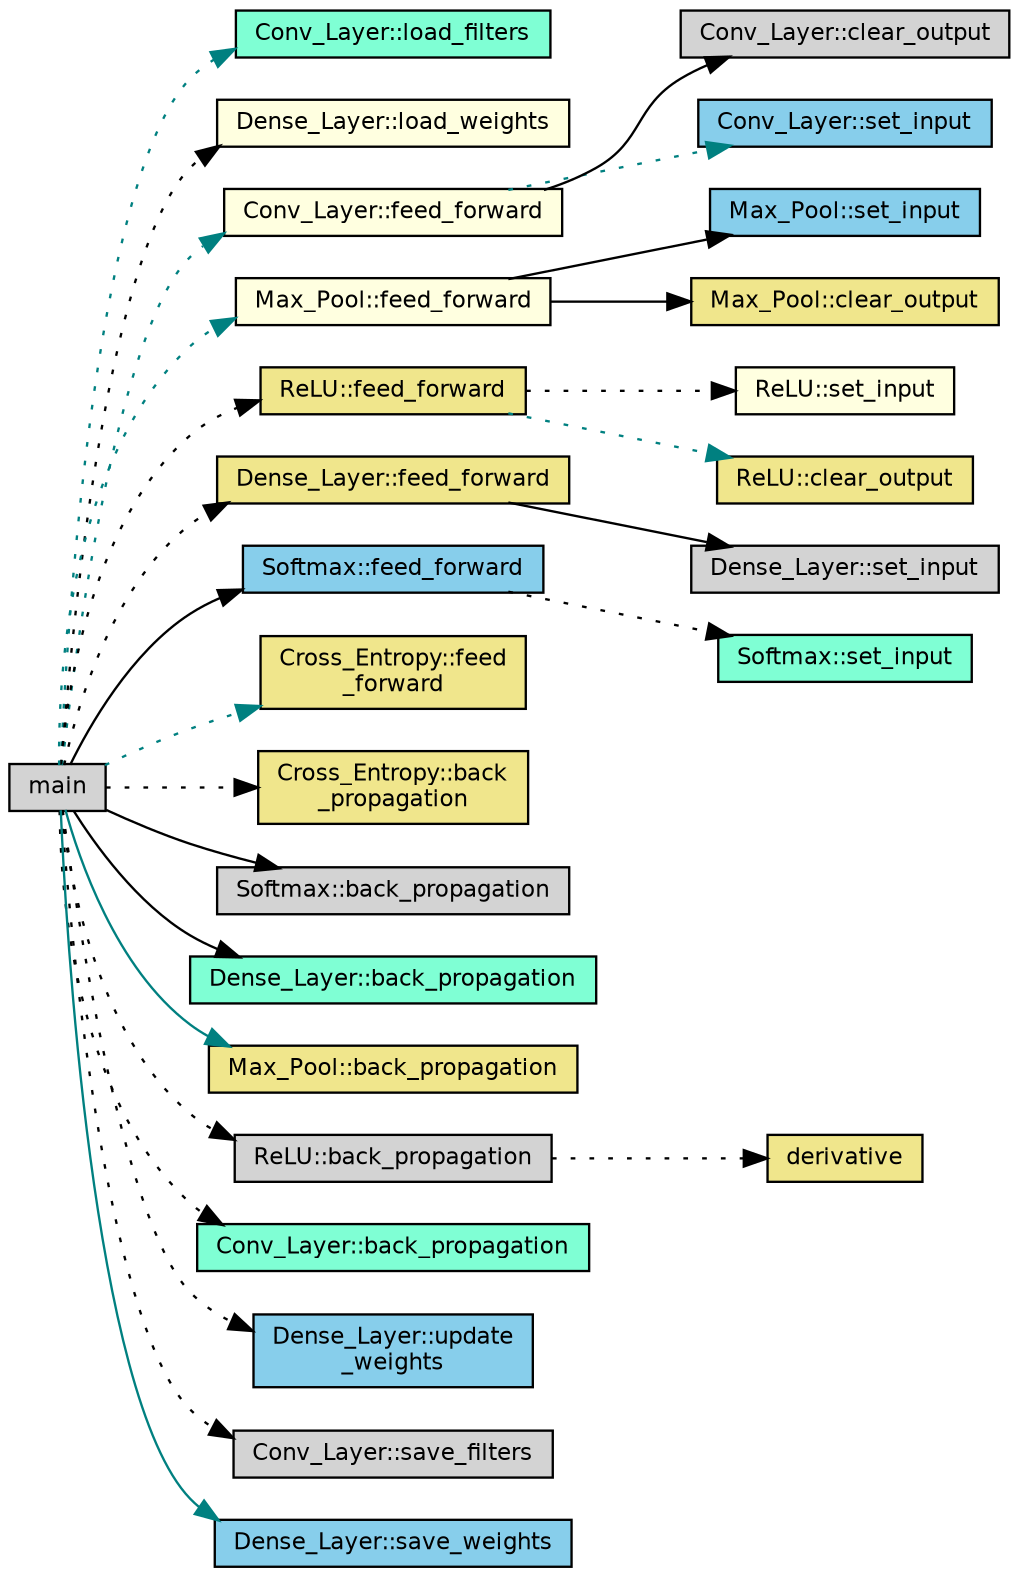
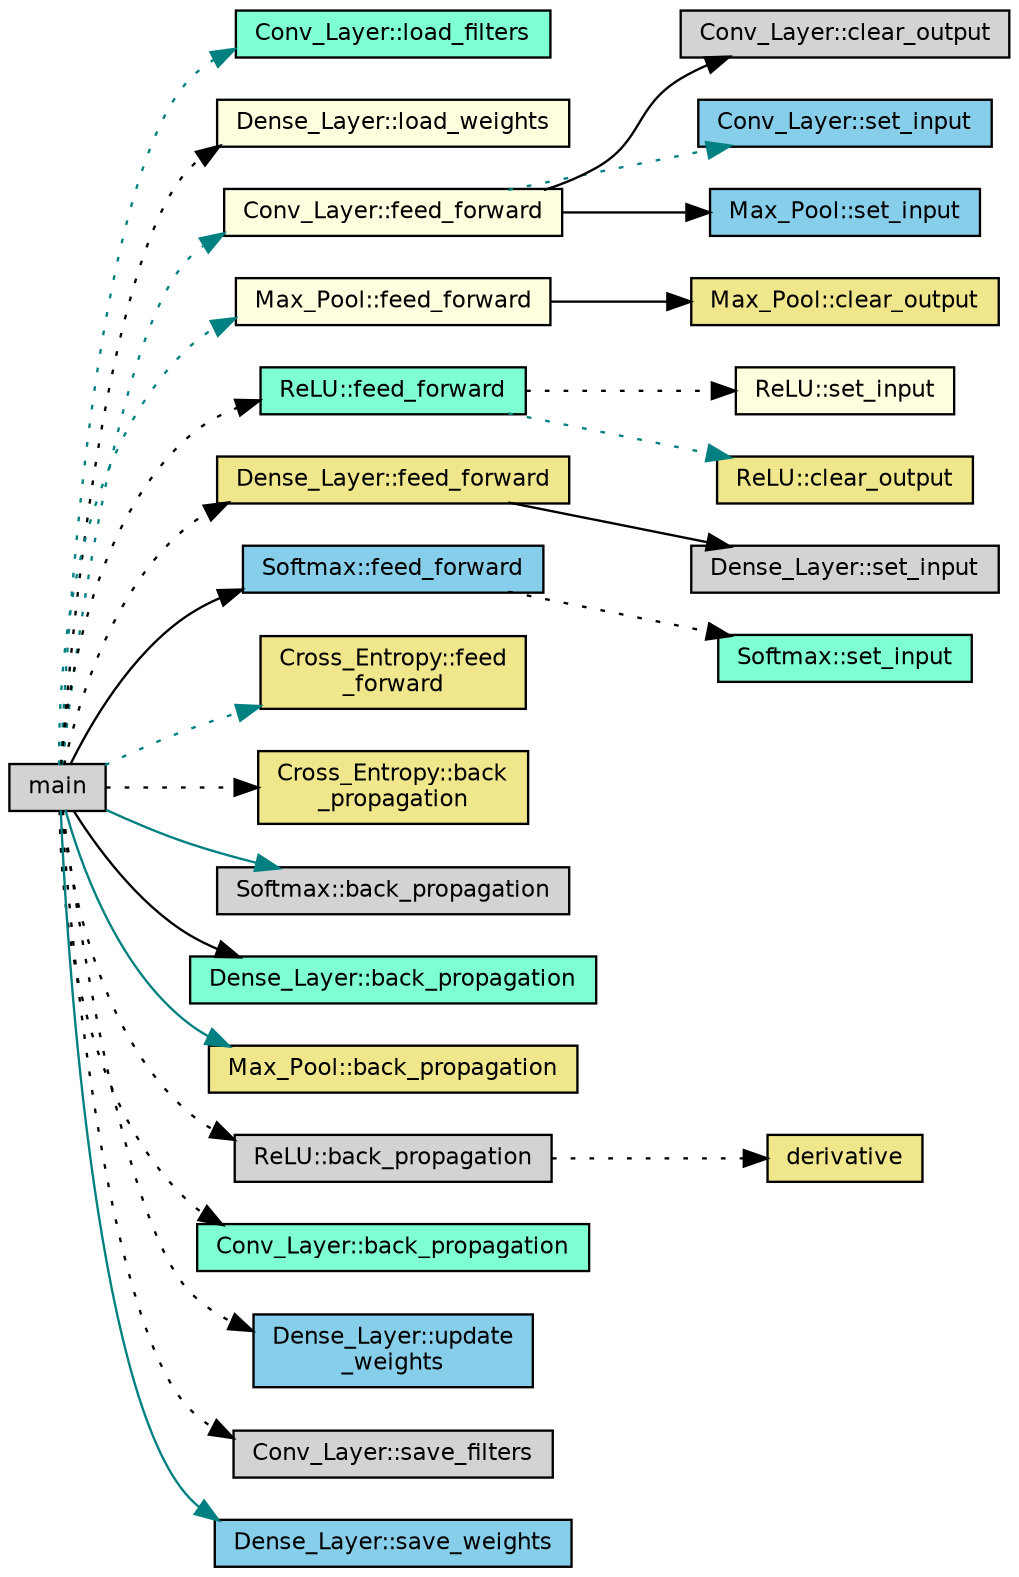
(608, 259) -> (624, 212)
(393, 391) -> (393, 391)
(180, 840) -> (180, 840)
